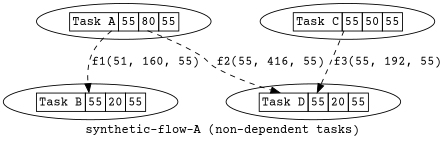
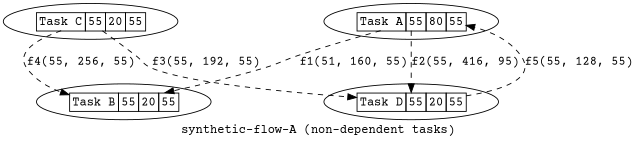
(372, 21) -> (115, 21)
none -> (24, 60)
(271, 62) -> (465, 62)
none -> (524, 68)
